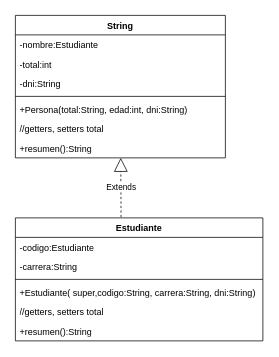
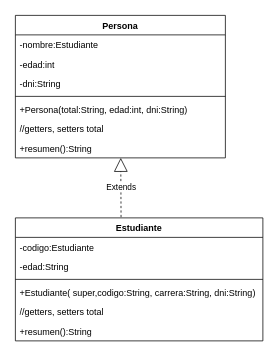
(120, 26) -> (120, 26)
(42, 65) -> (40, 65)
(55, 268) -> (48, 268)
